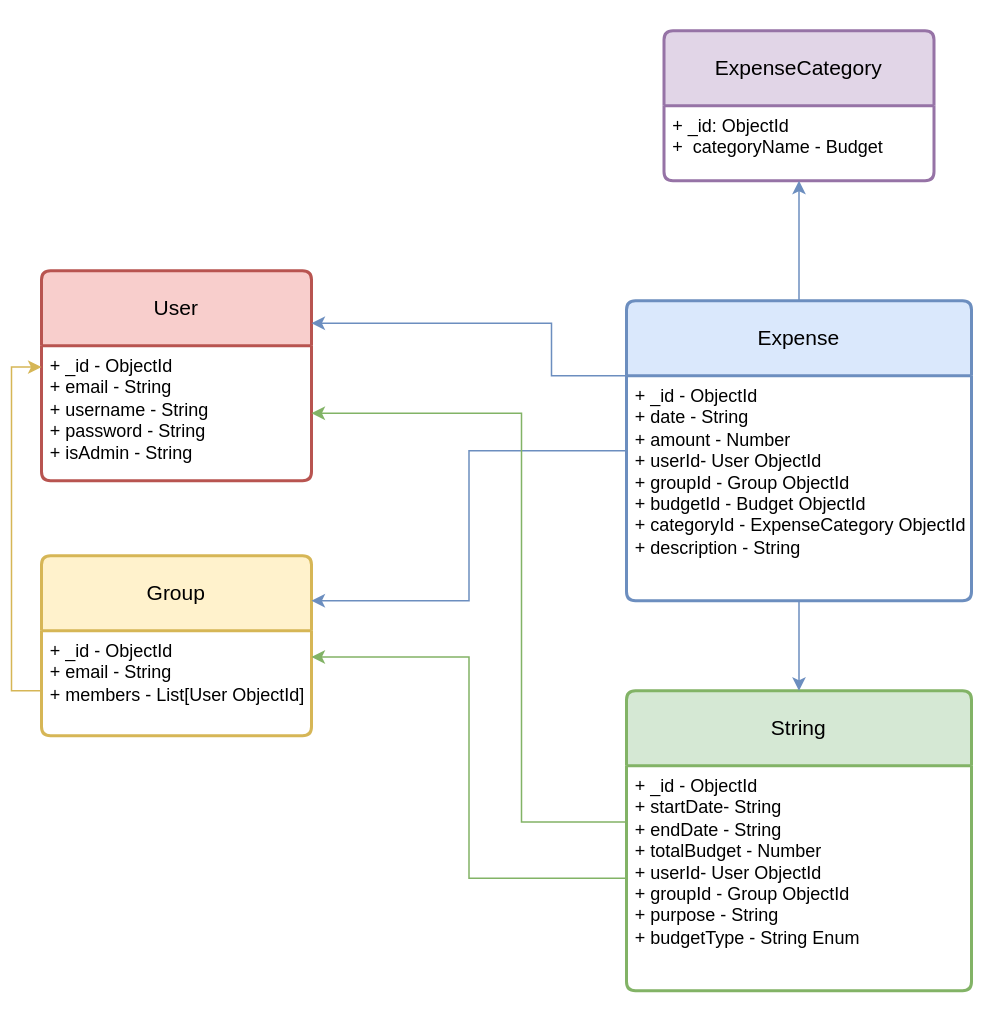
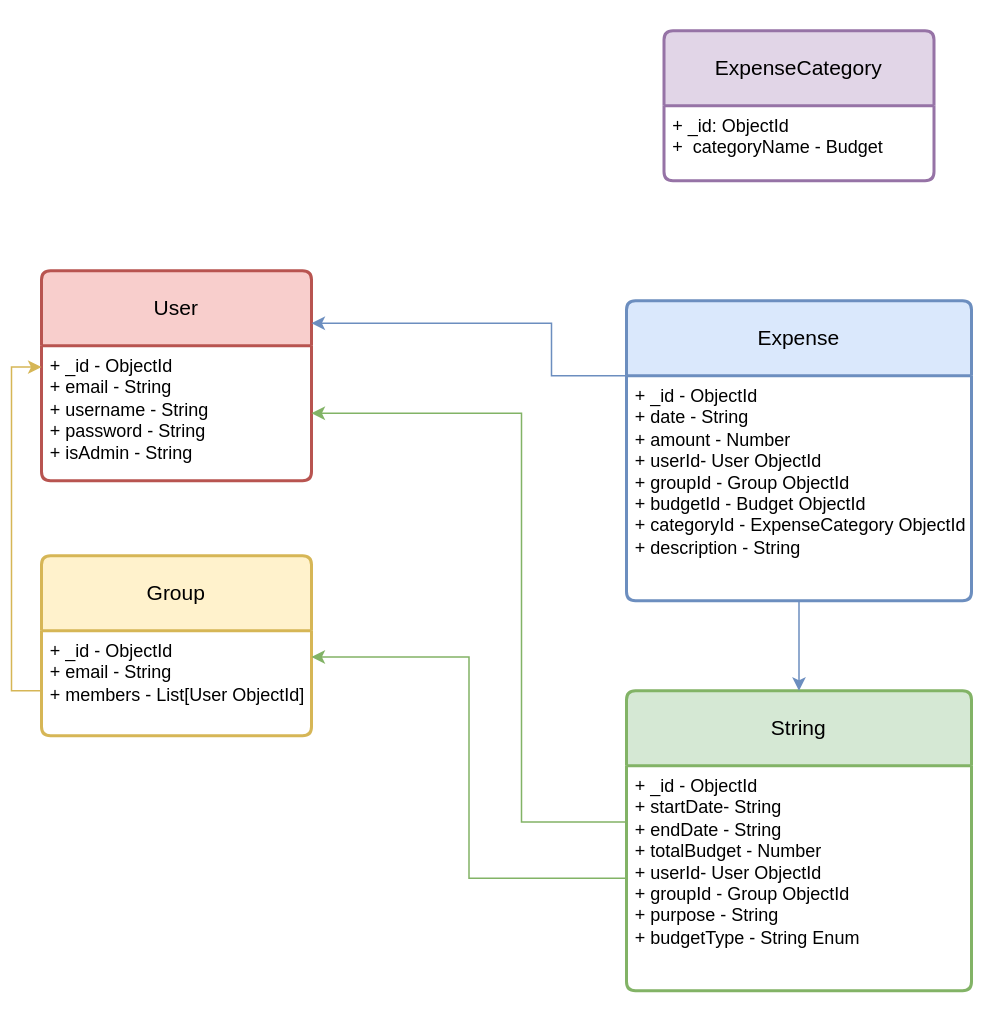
(799, 246) -> none
(469, 522) -> none
